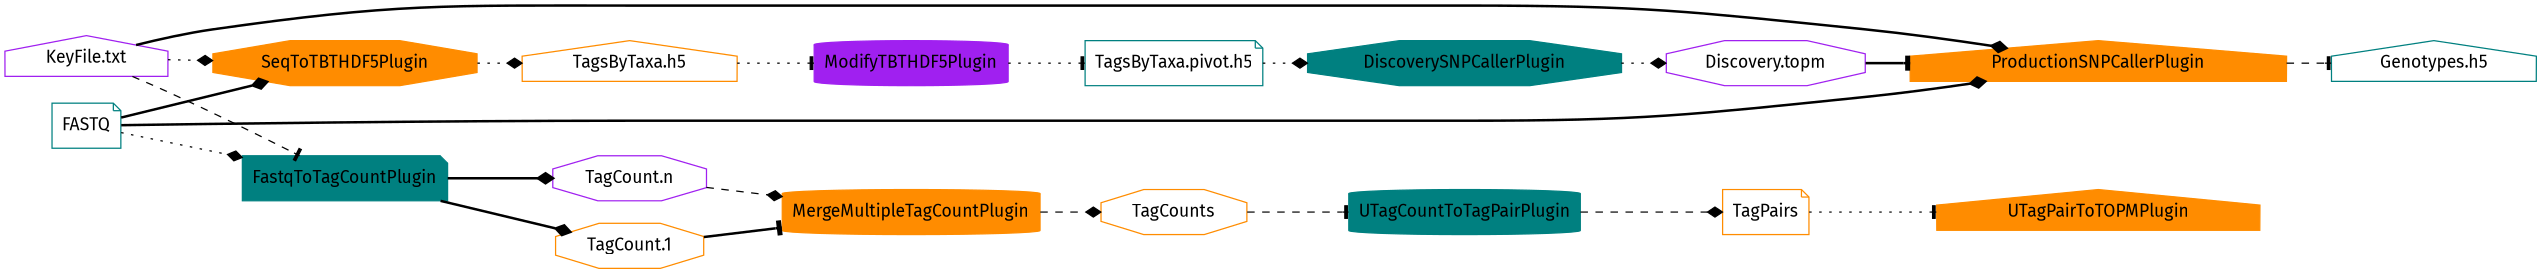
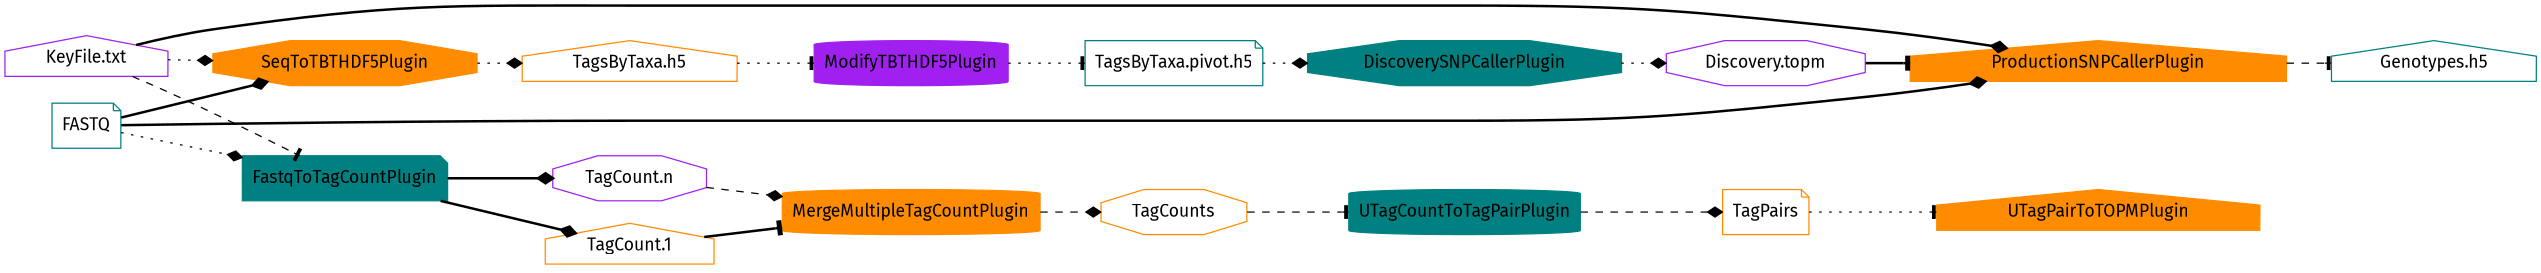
(630, 246) -> (630, 246)
